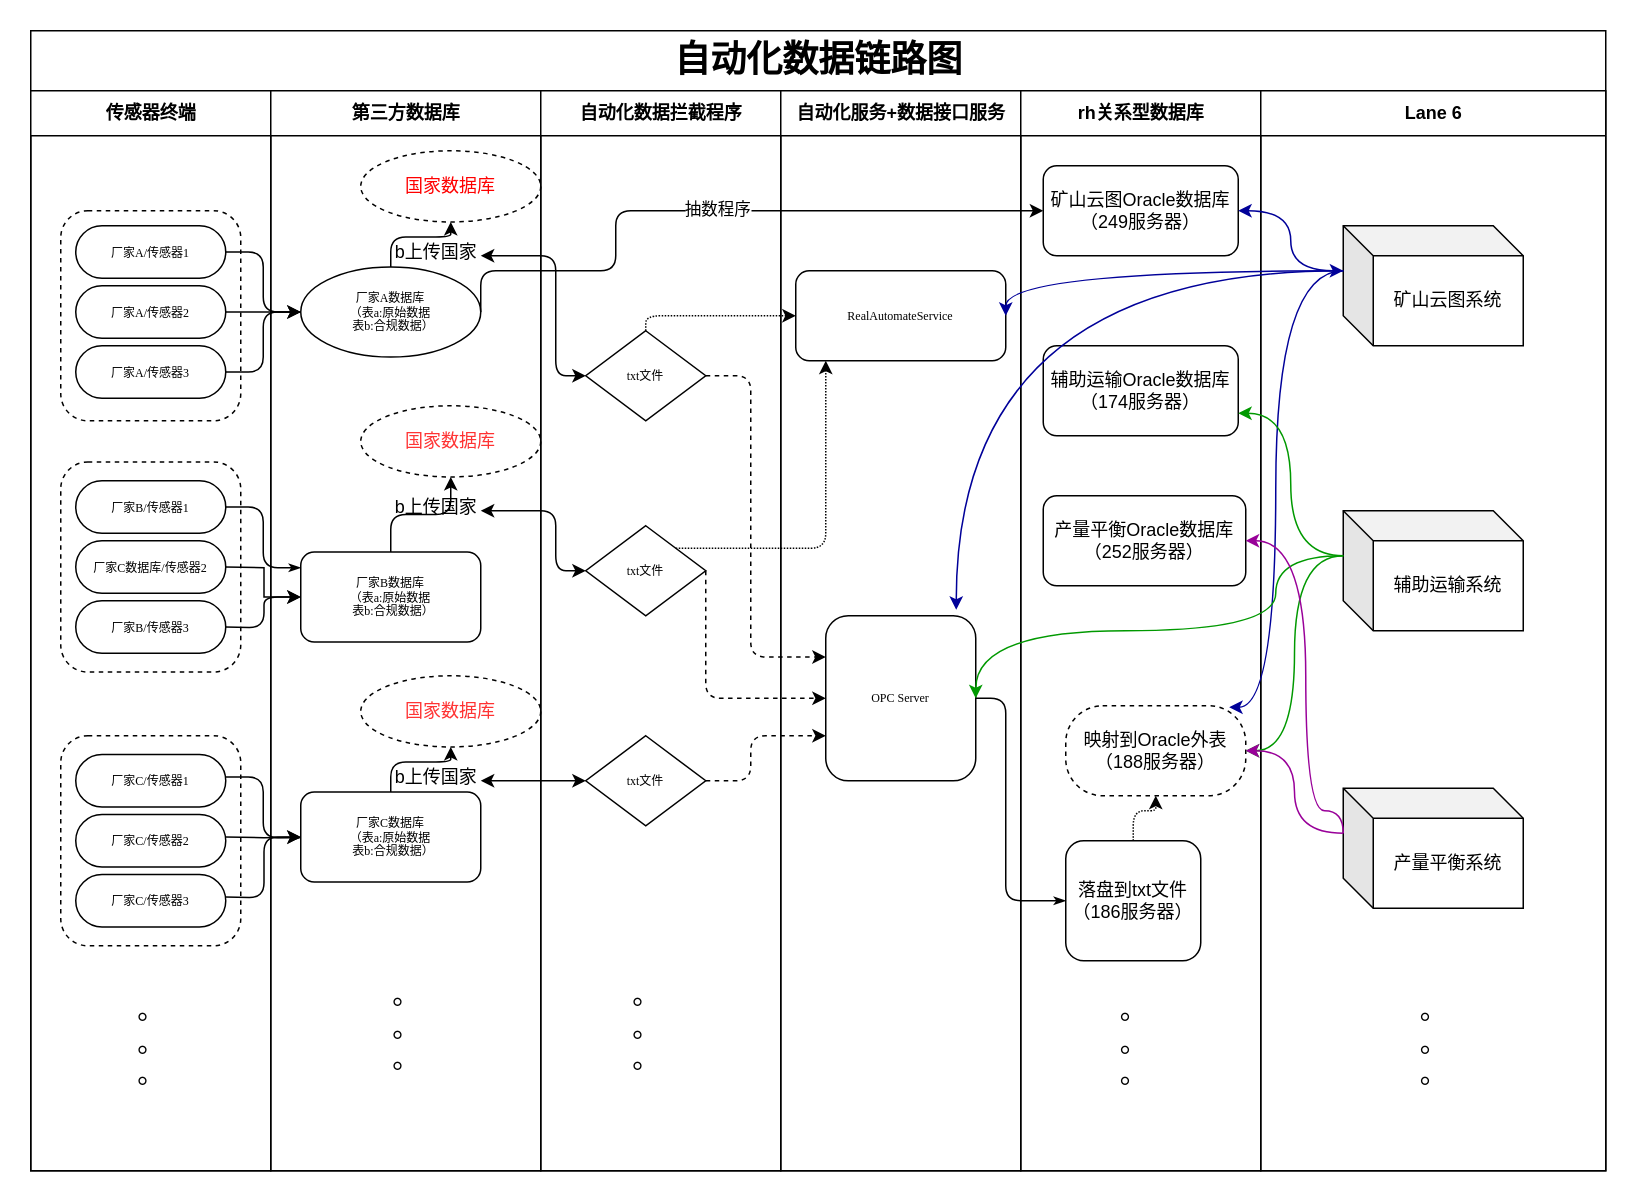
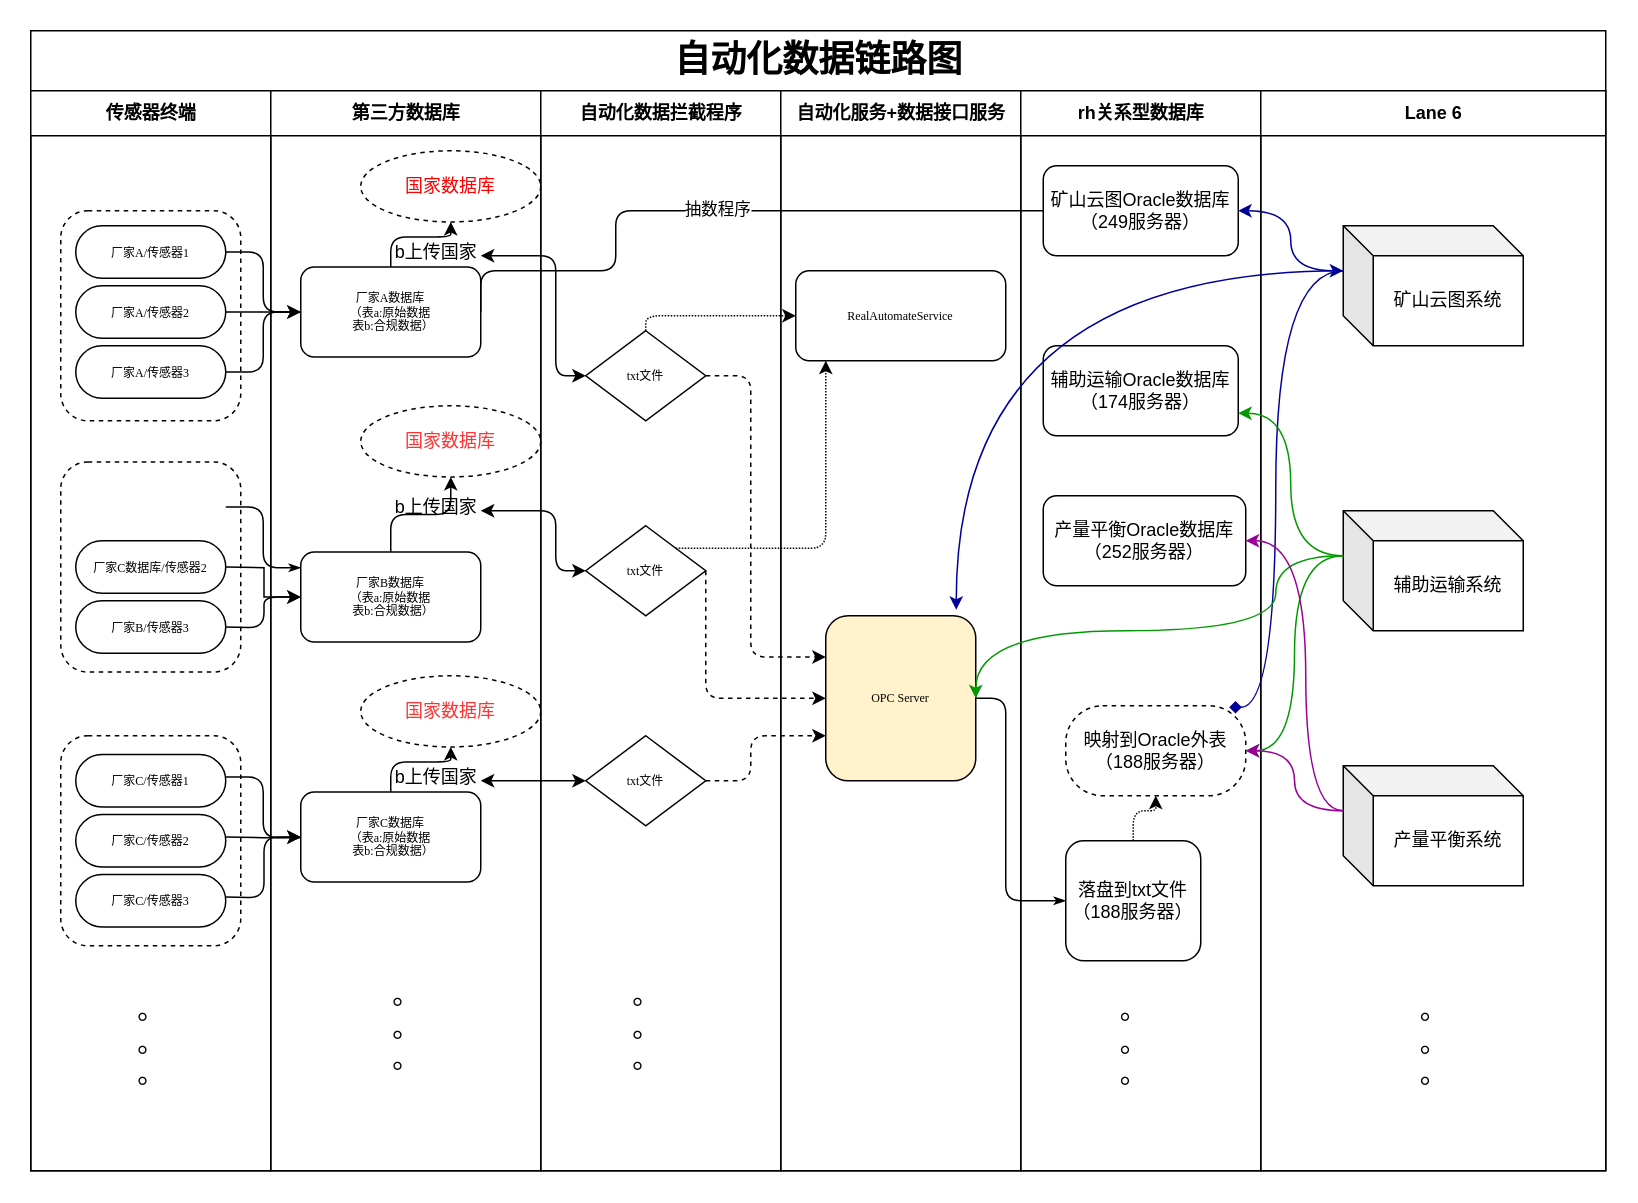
(1032, 211) -> (1036, 211)
(1144, 275) -> none
(391, 312) -> (391, 312)
(151, 507) -> none
(901, 698) -> (901, 698)
(1251, 700) -> (1252, 700)
(1433, 848) -> (1433, 826)
(1133, 901) -> (1133, 901)
